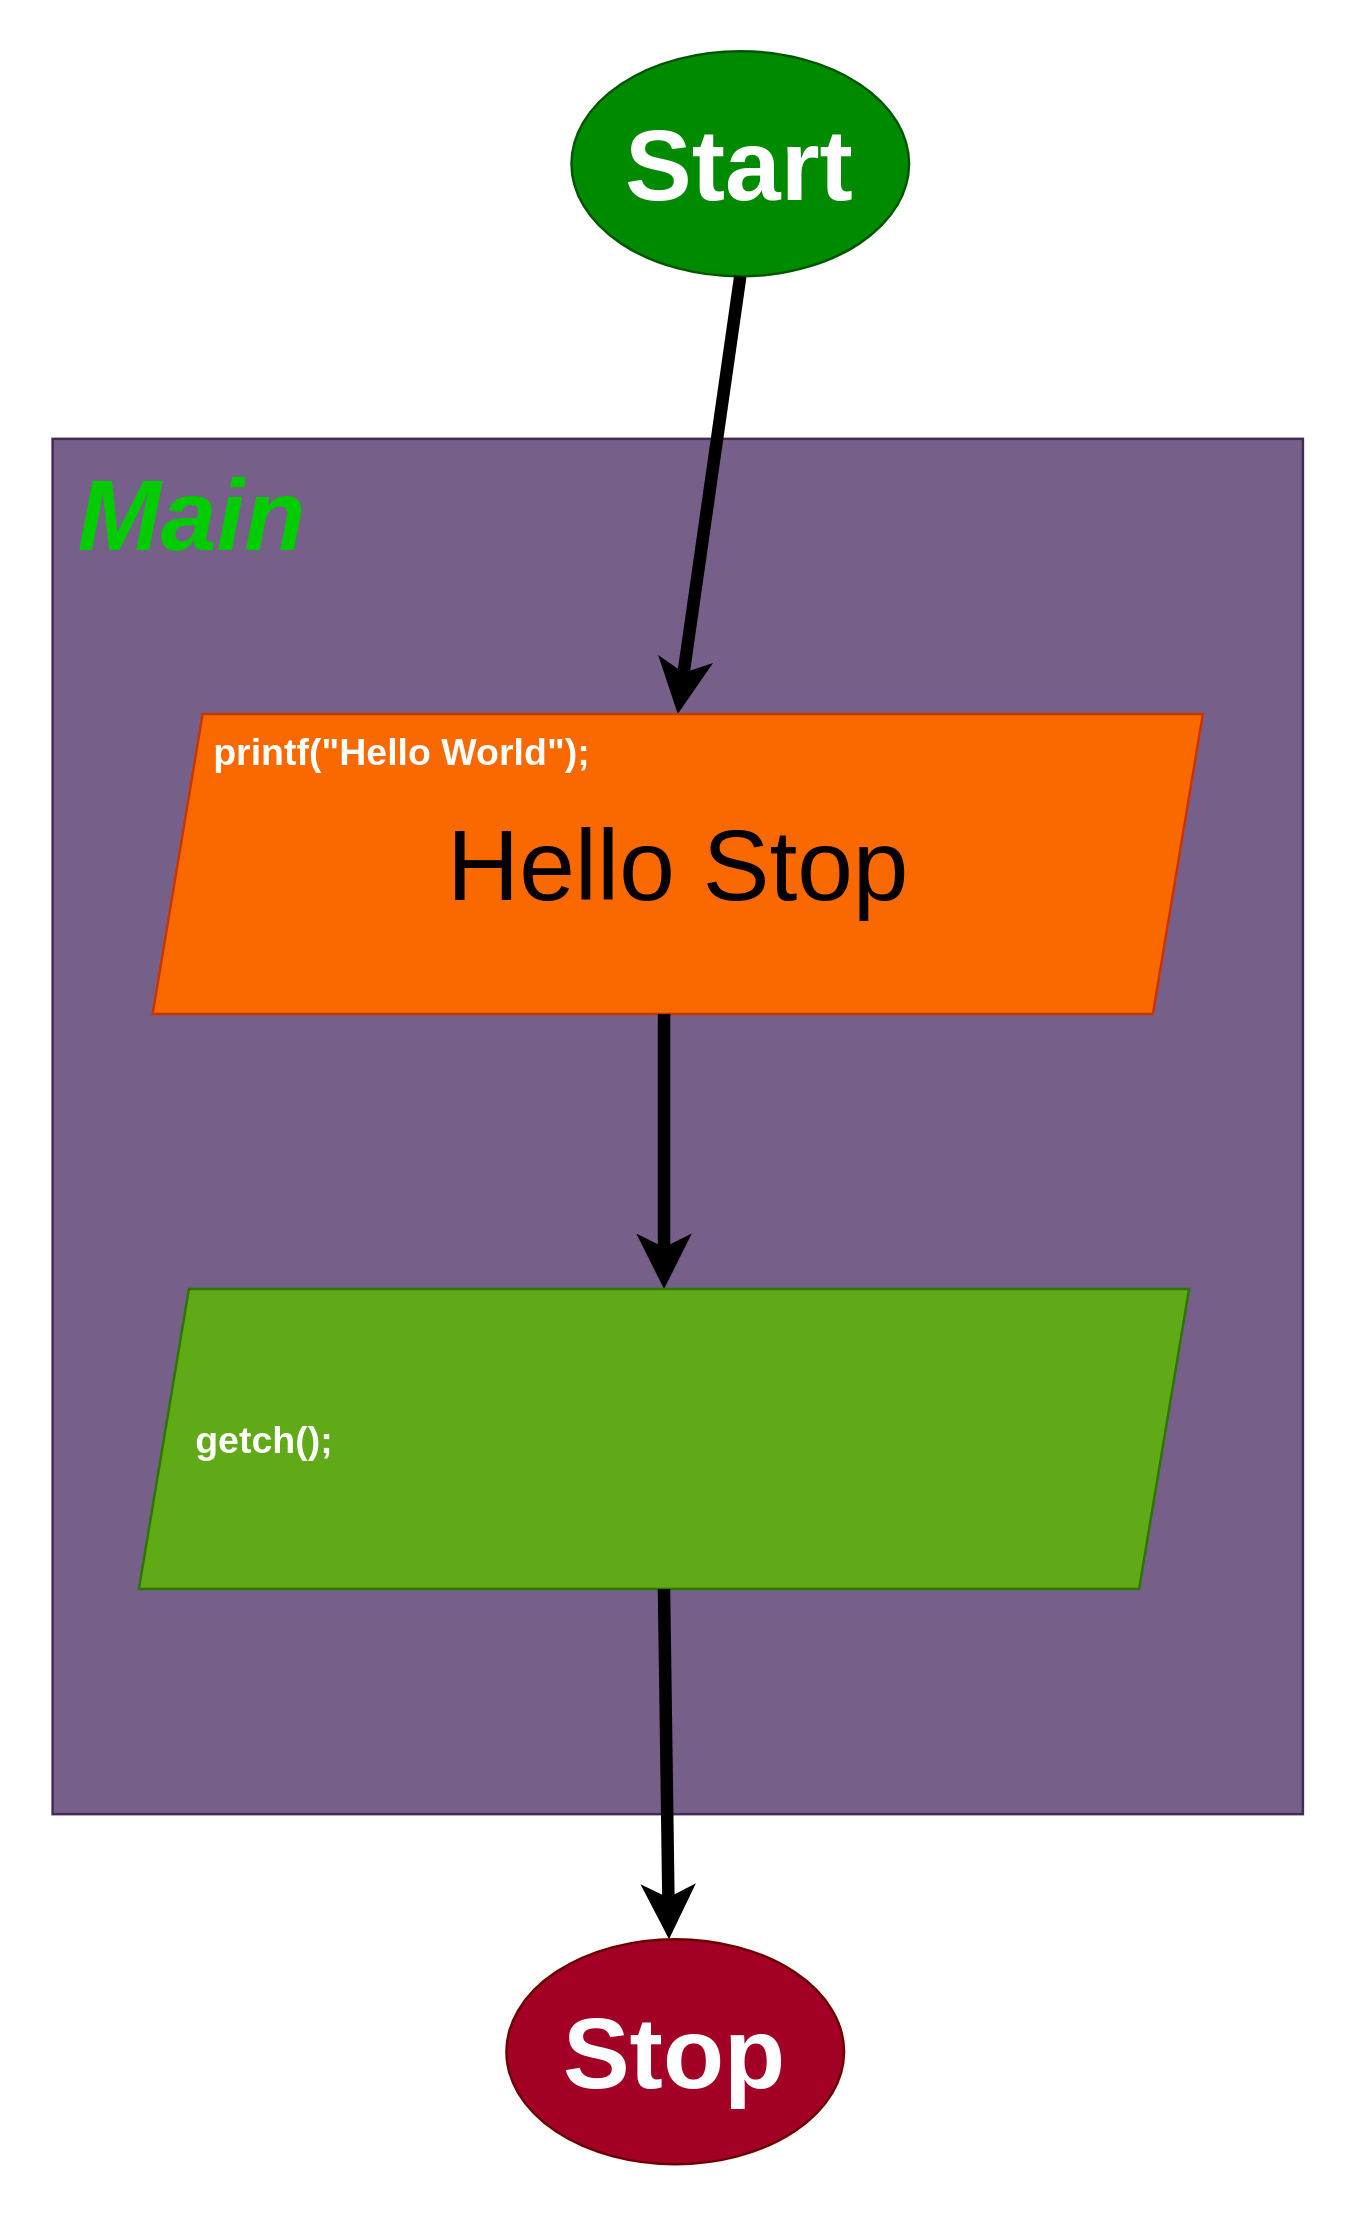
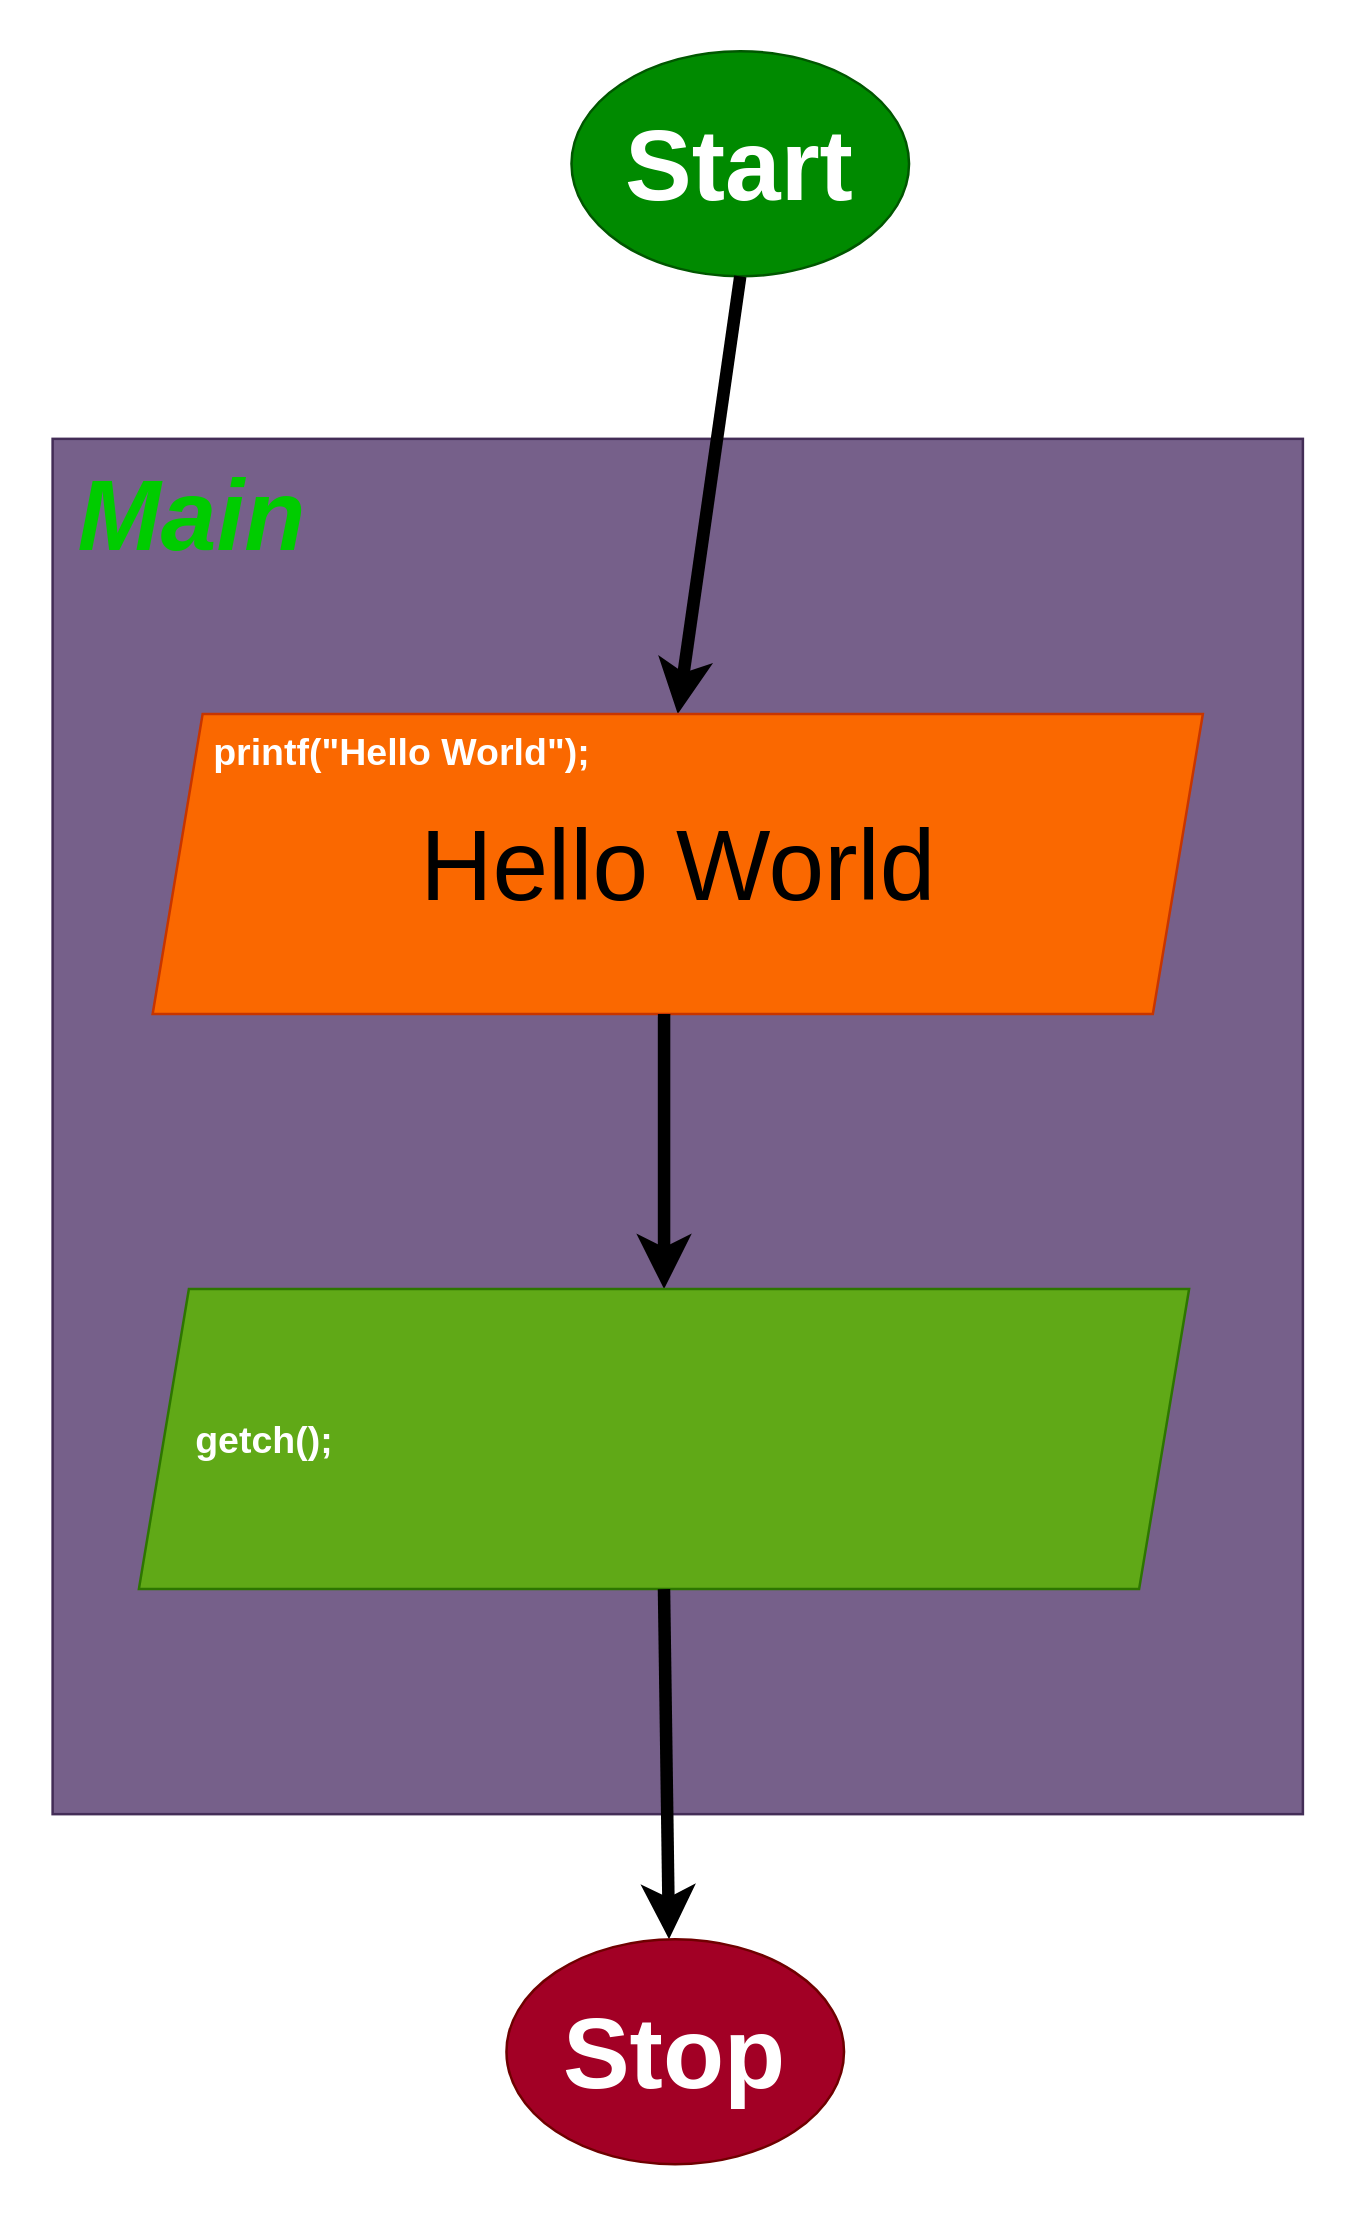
(679, 864) -> (679, 864)
